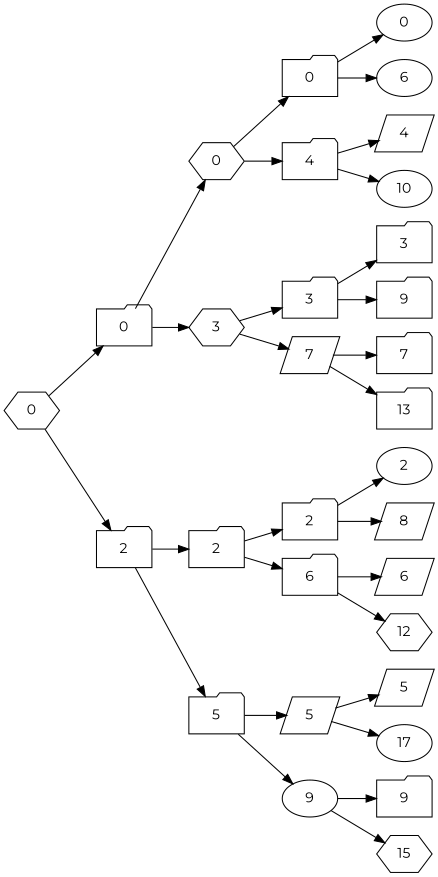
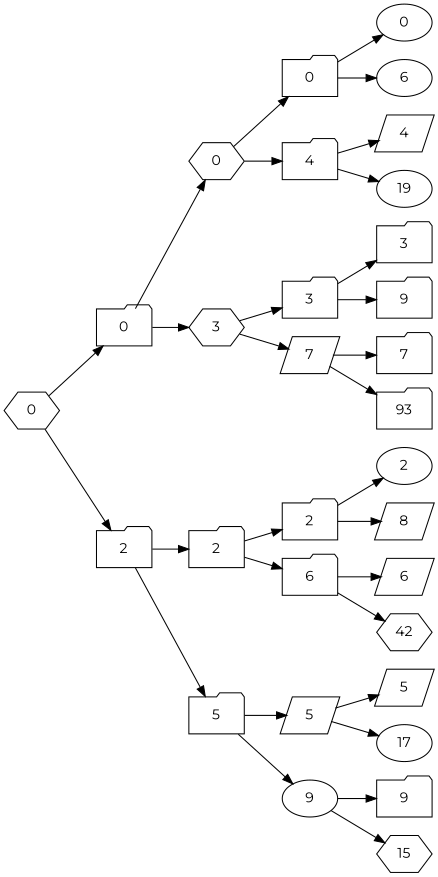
(404, 189) -> (404, 189)
(404, 411) -> (404, 411)
(404, 632) -> (404, 632)
